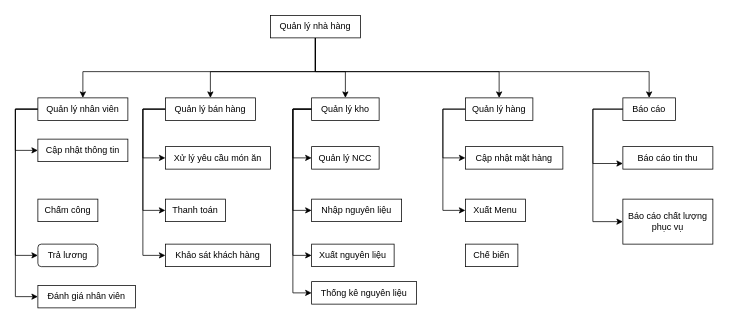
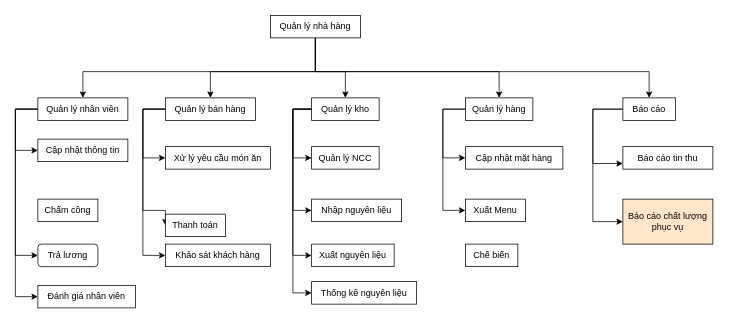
(195, 210) -> (195, 225)
(668, 222) -> (668, 222)
